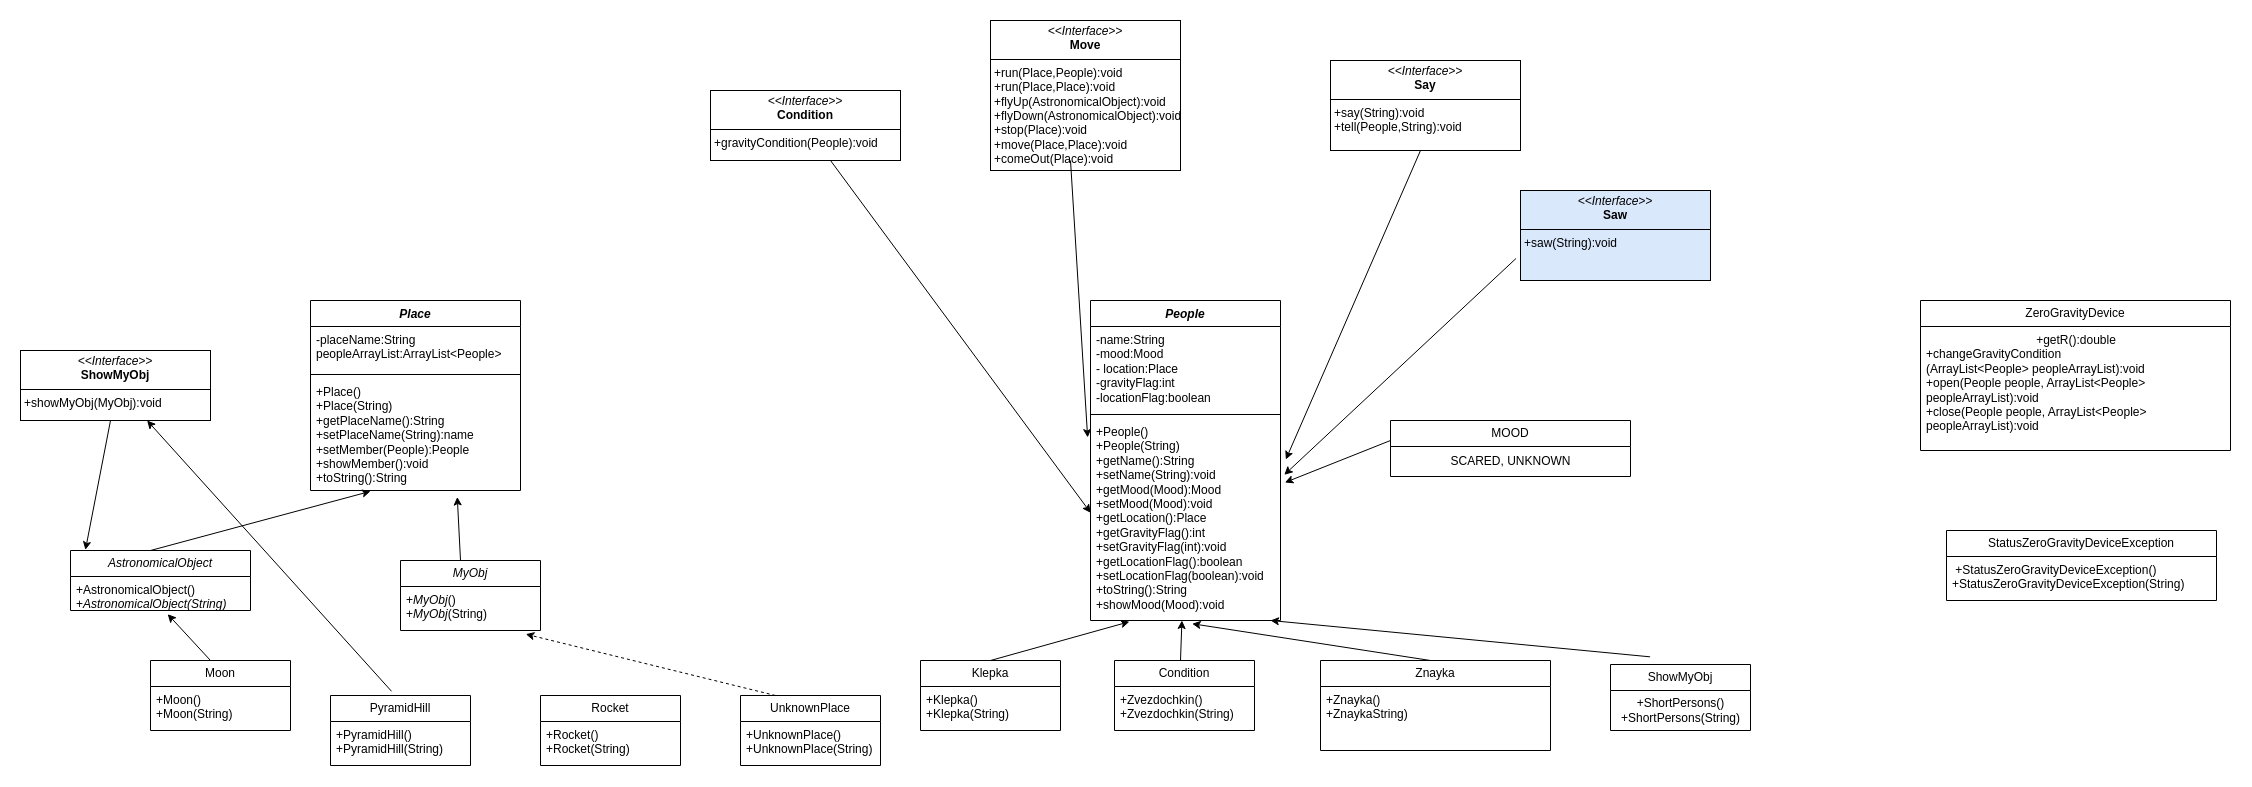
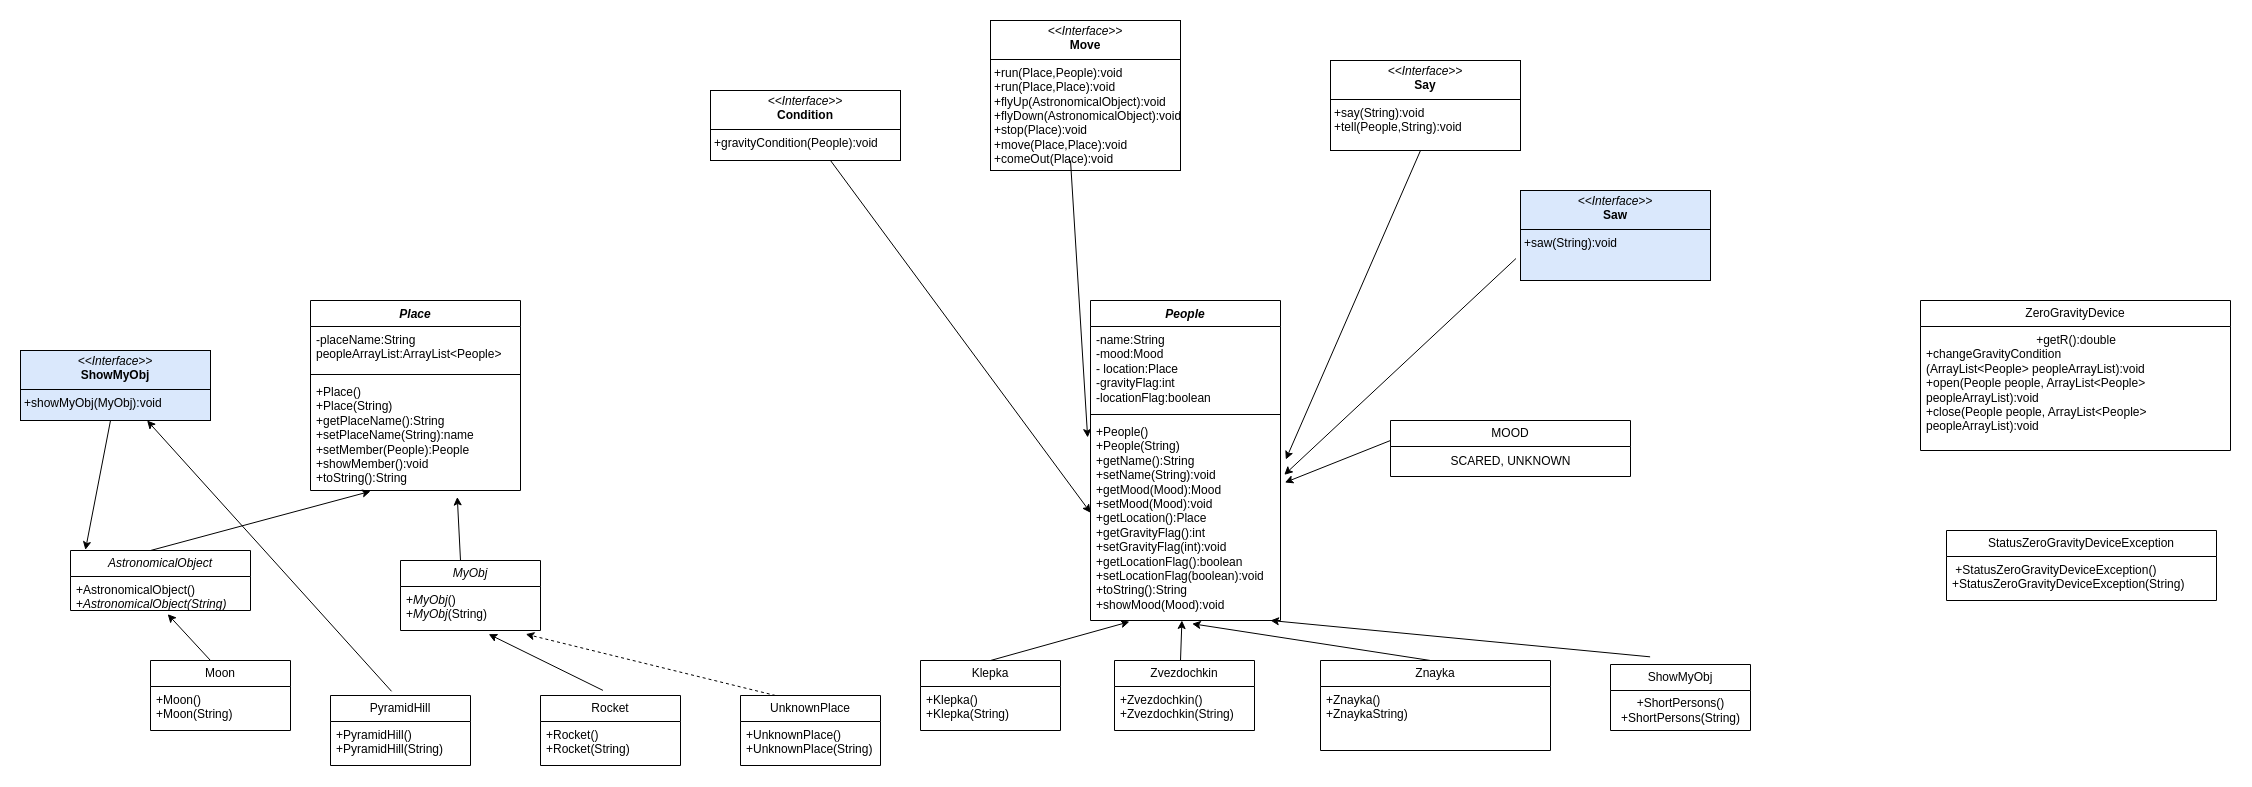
(116, 386) -> (116, 386)
none -> (549, 664)
(1185, 674) -> (1185, 674)
